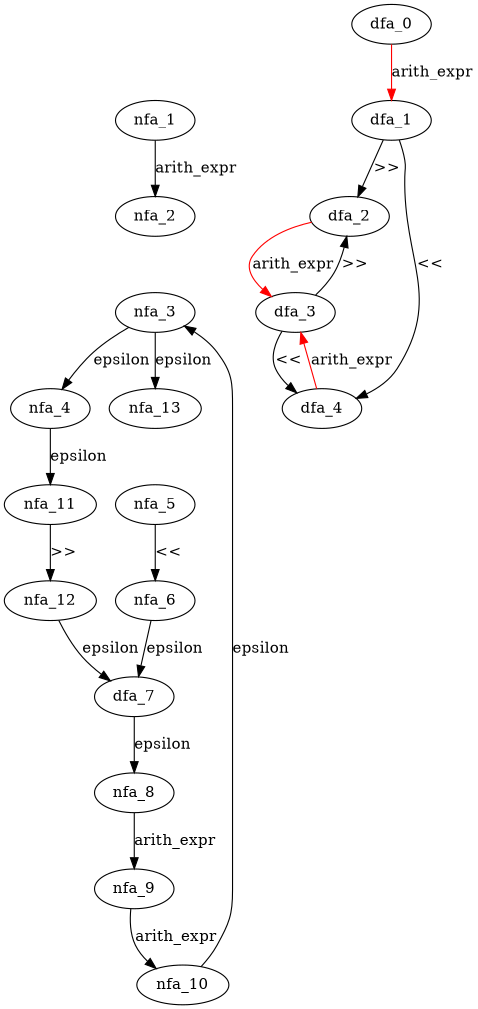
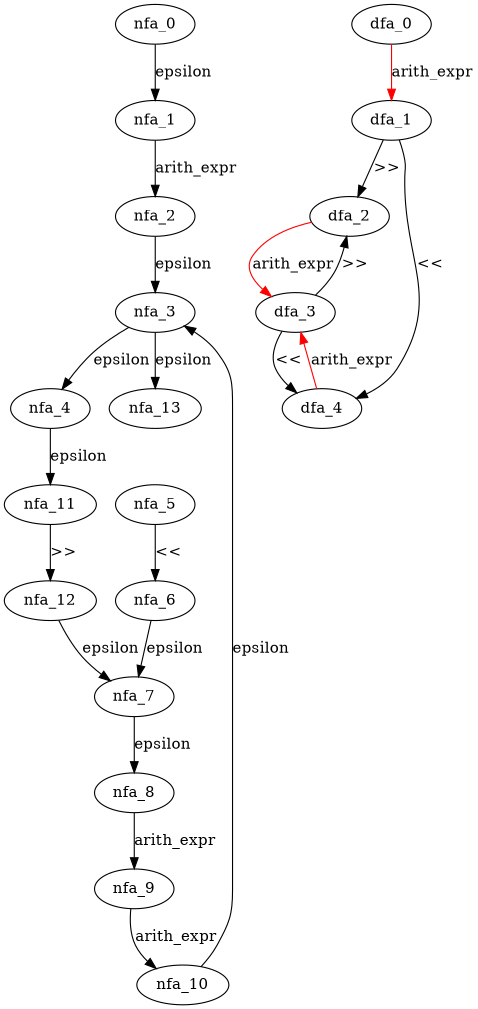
none -> (155, 24)
none -> (155, 259)
(134, 697) -> (134, 697)
